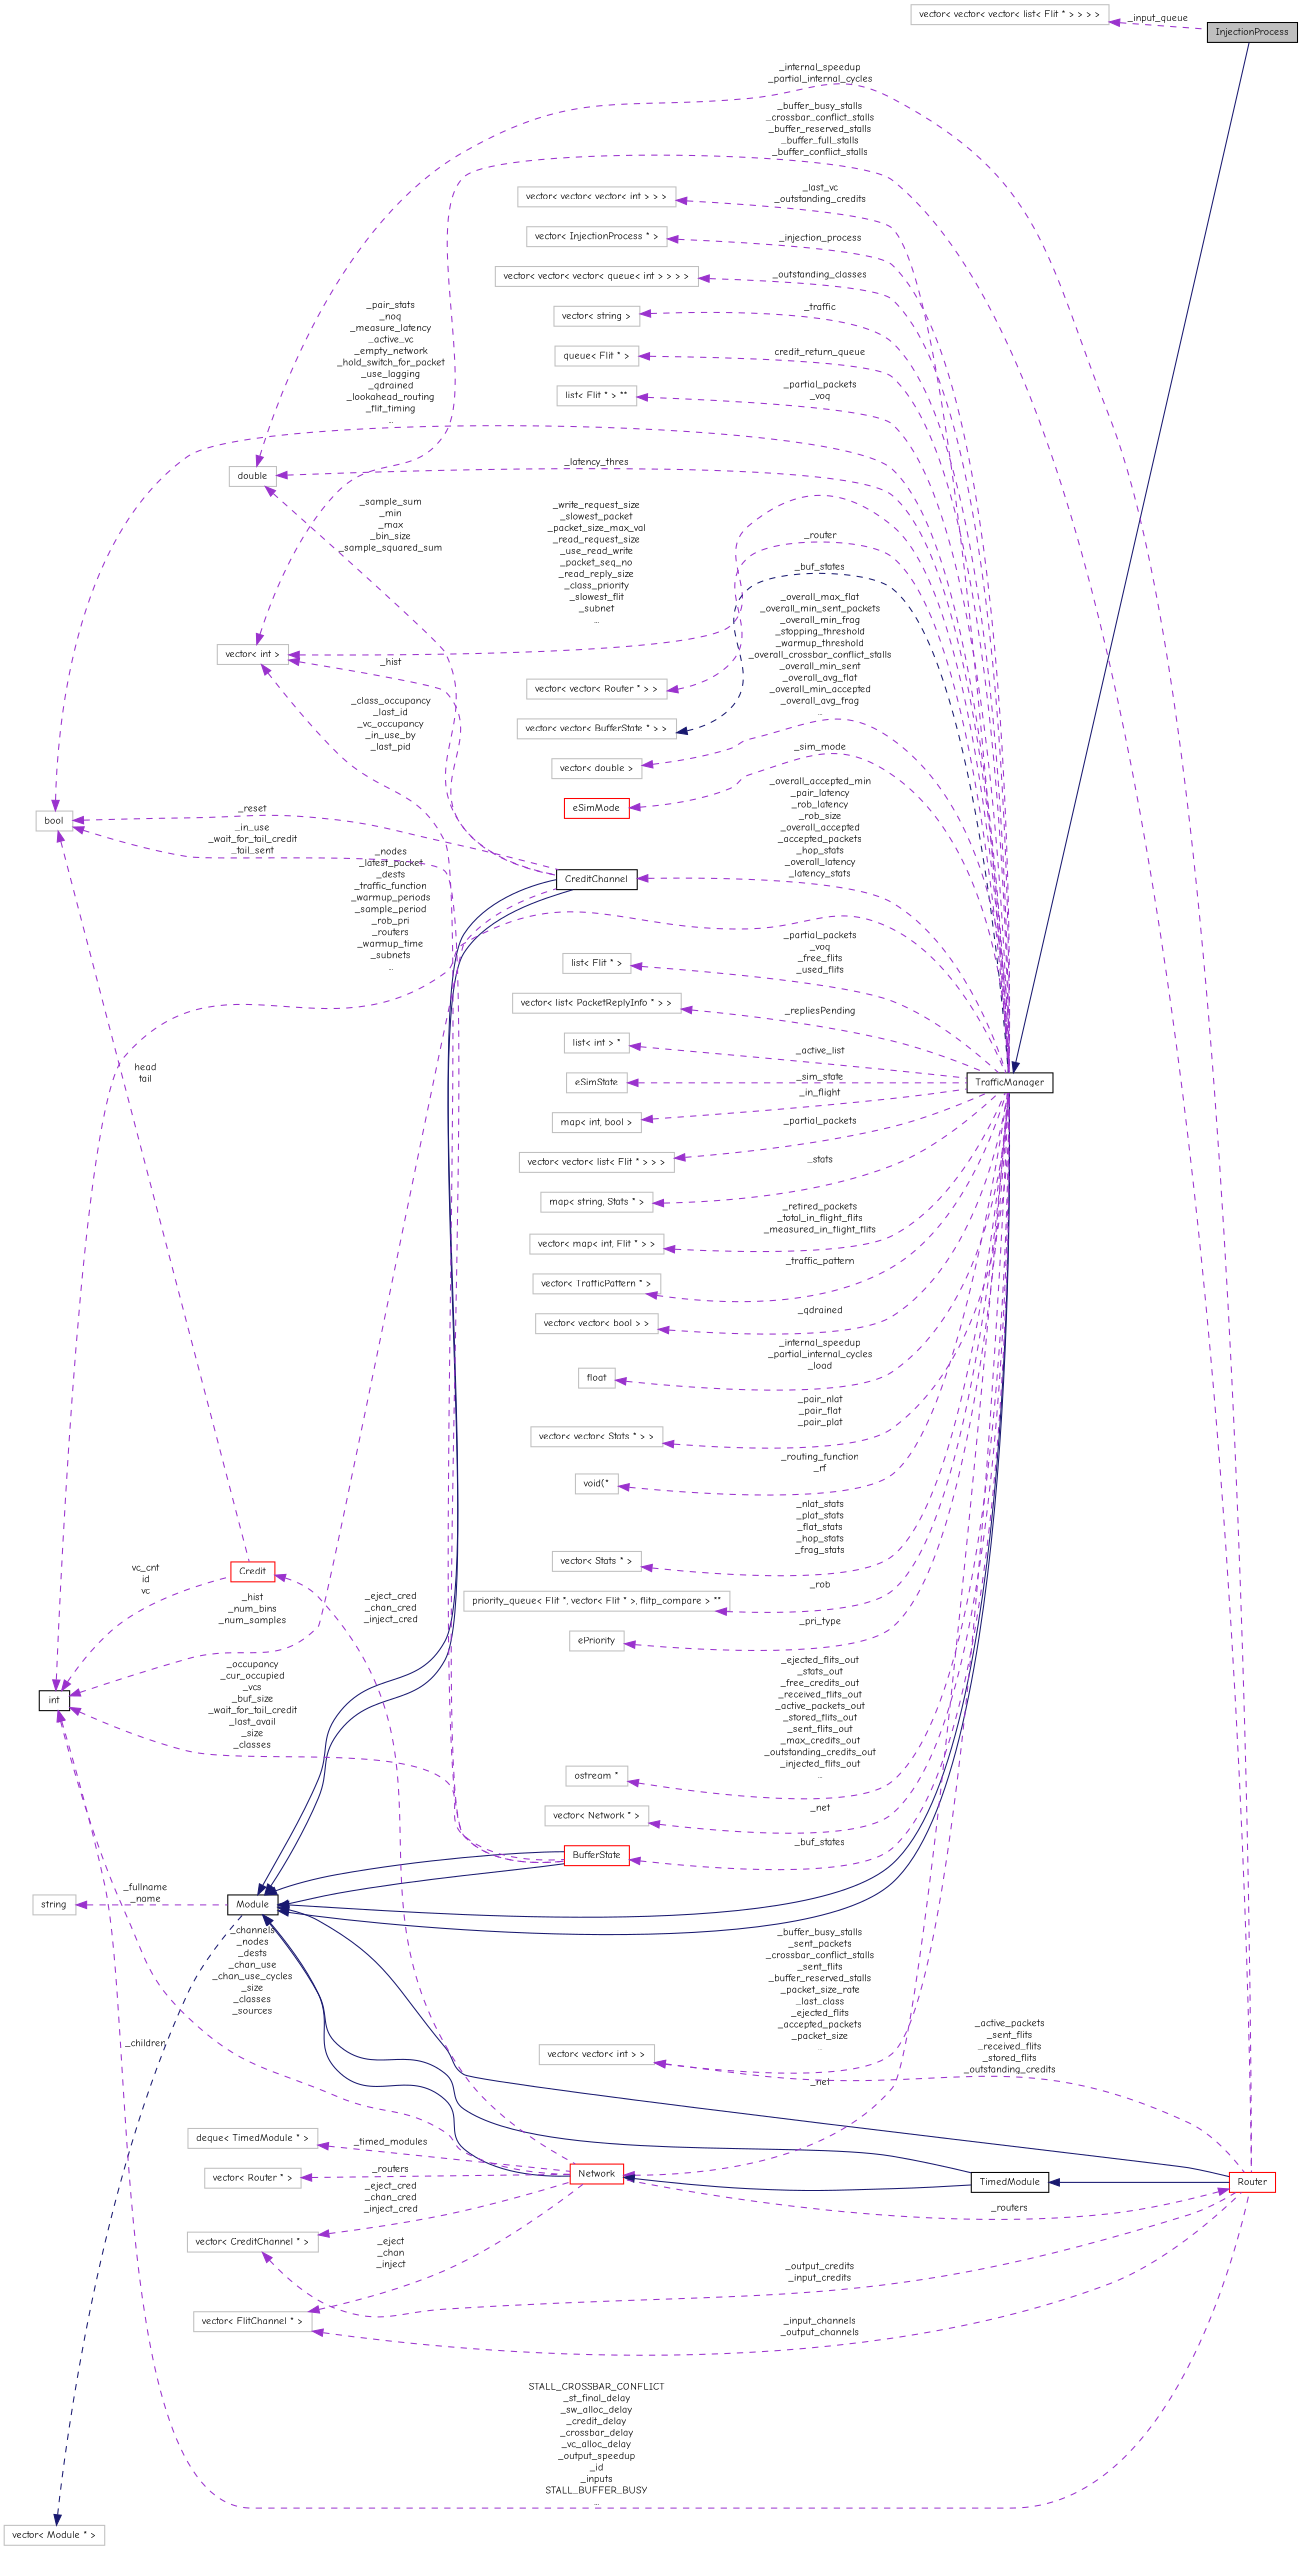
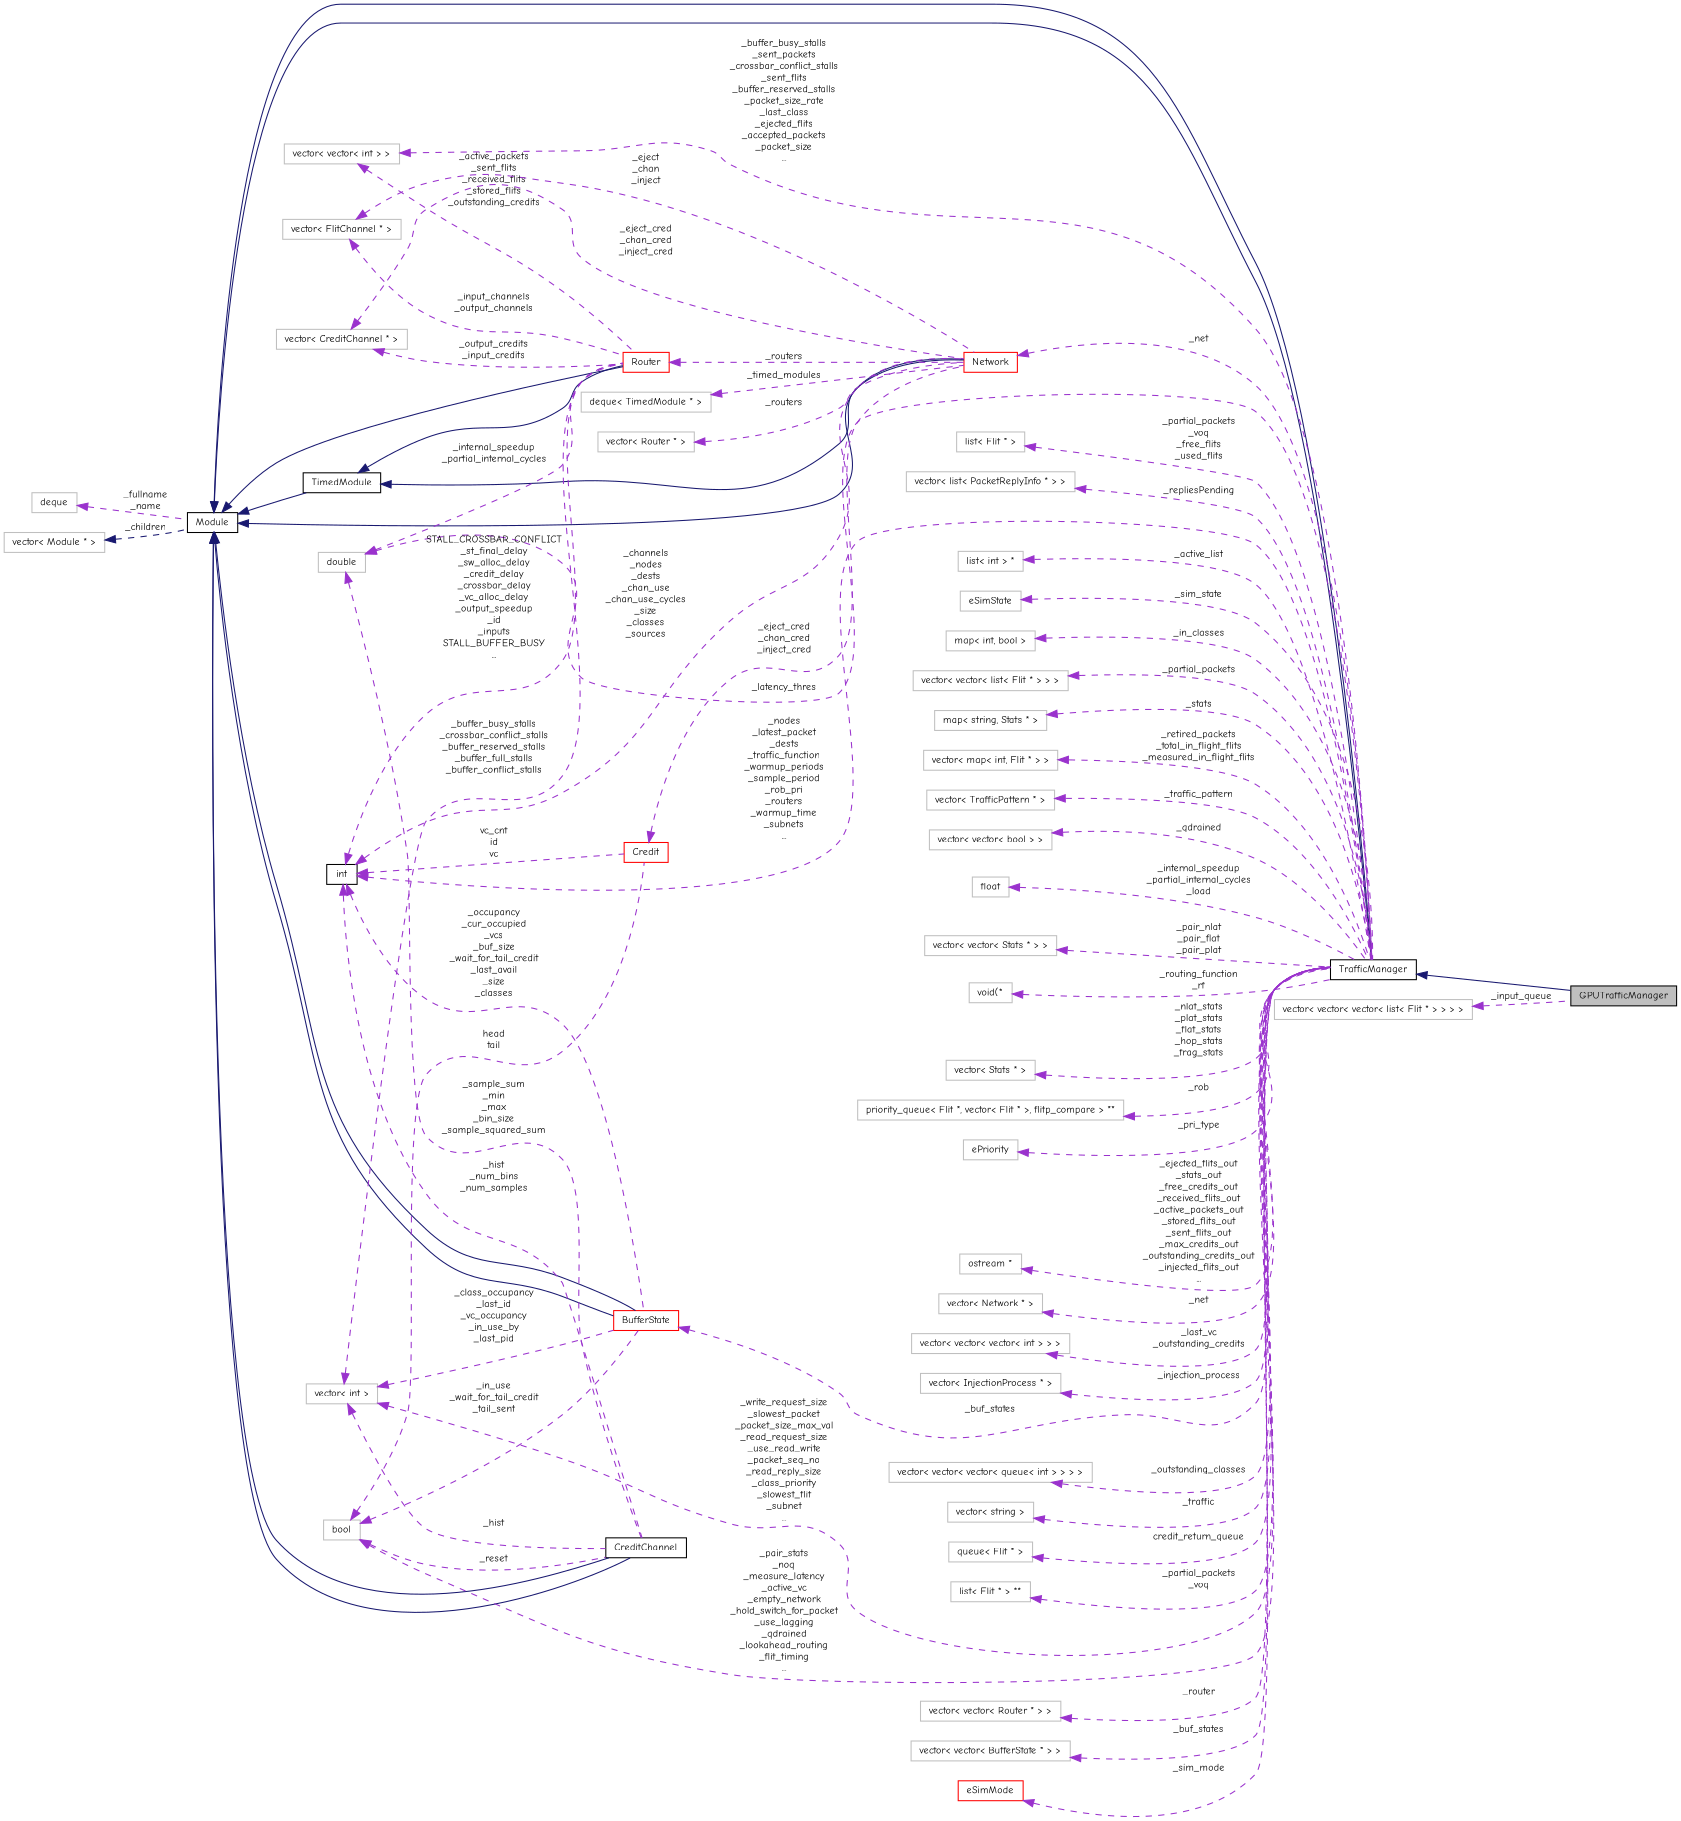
(1252, 32) -> (1624, 996)
(937, 665) -> (1266, 1421)
(597, 769) -> none
(875, 895) -> none
(820, 1093) -> (1199, 633)
(54, 1905) -> (54, 503)
(803, 2190) -> (707, 489)
